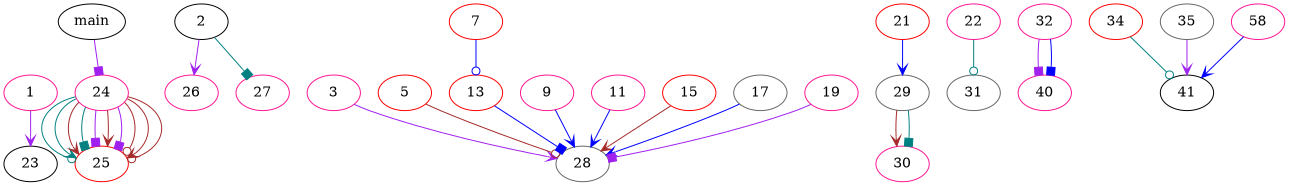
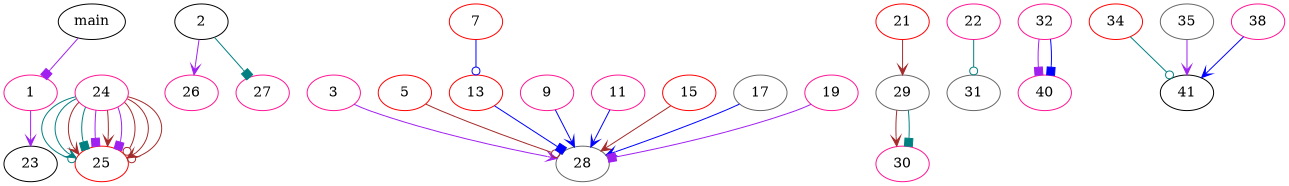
(1258, 22) -> (1258, 22)
(96, 52) -> (64, 54)
(903, 52) -> (903, 52)
